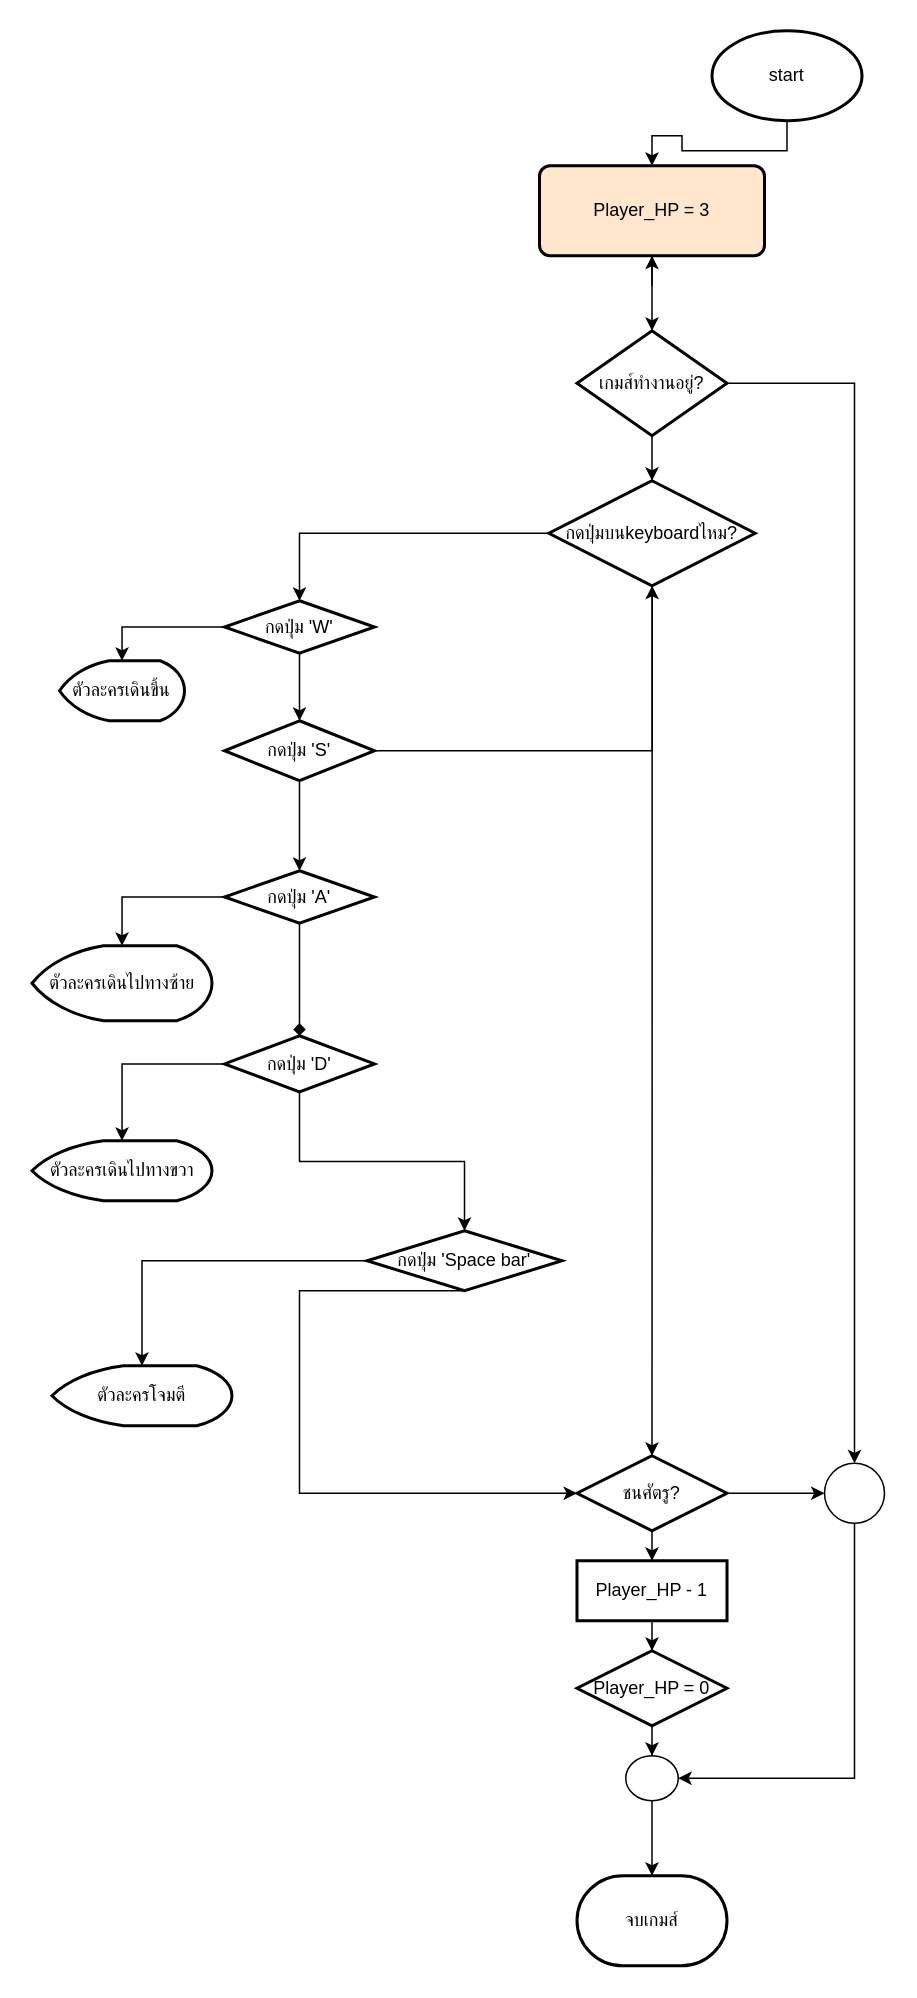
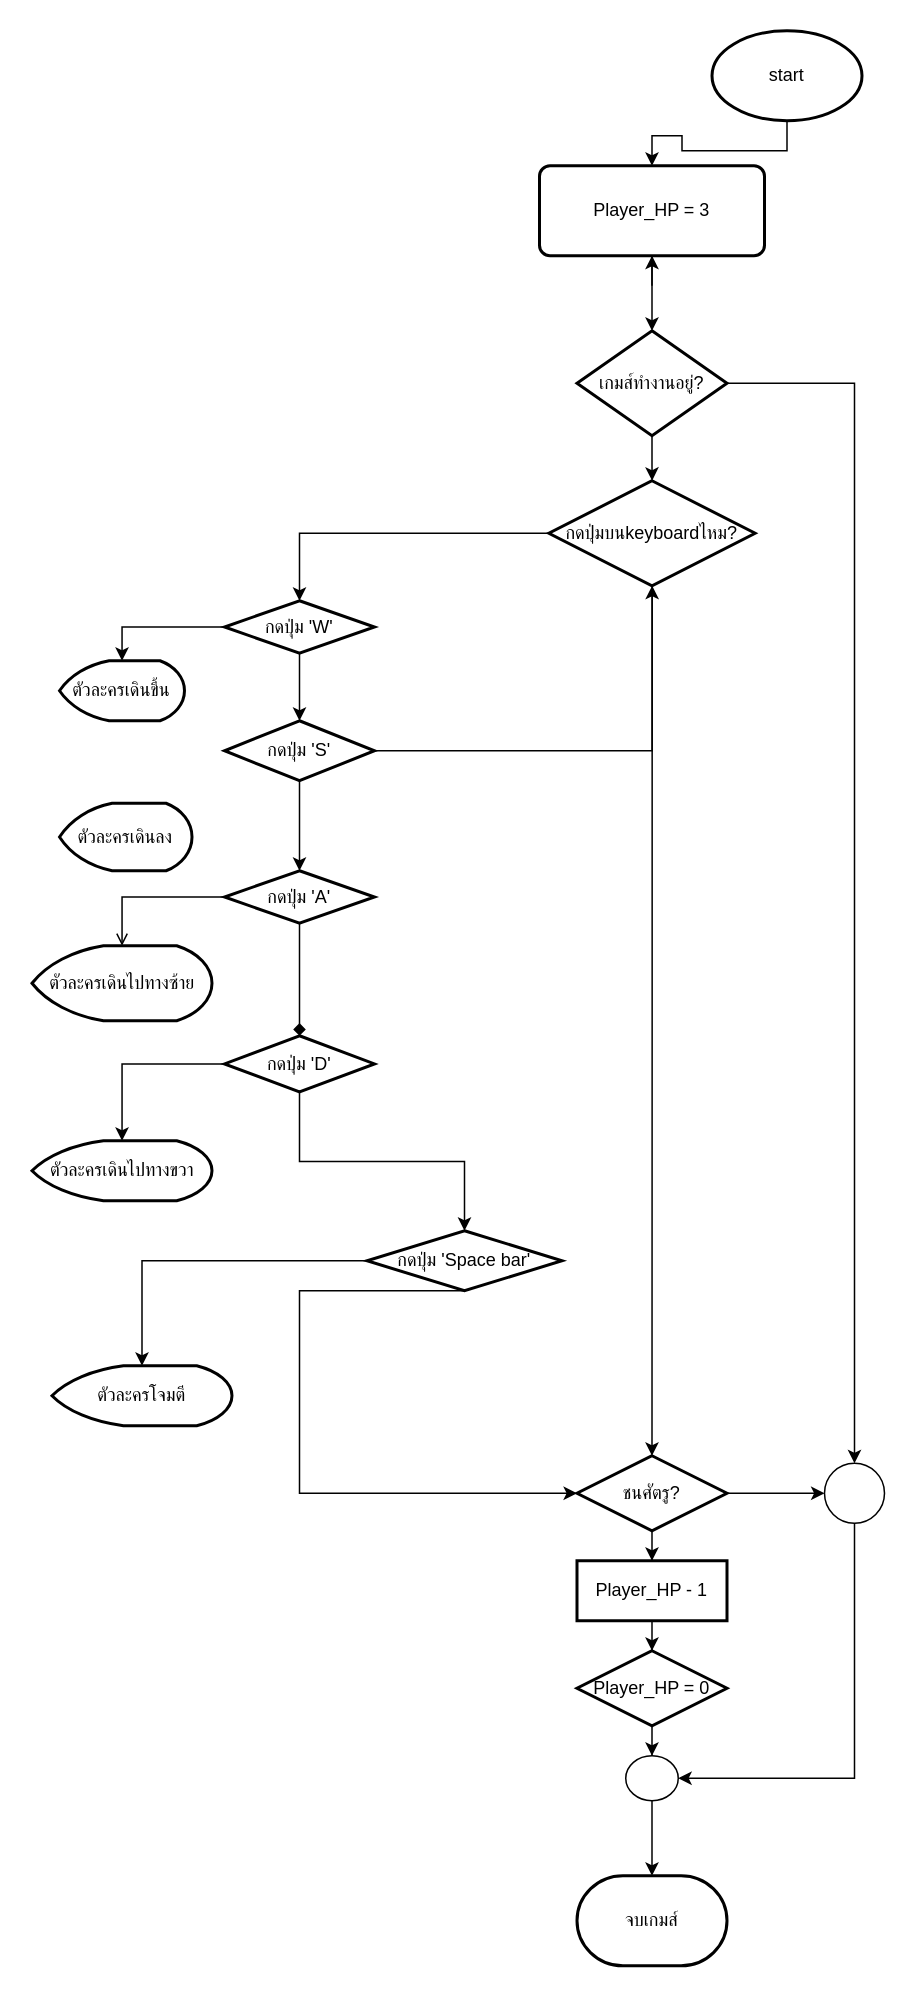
(652, 211) -> (652, 211)
none -> (126, 837)
(122, 934) -> (122, 936)
